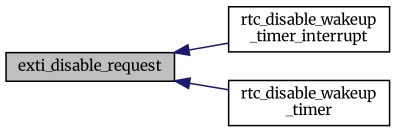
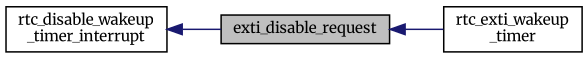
(209, 47) -> (202, 29)
(309, 103) -> (513, 29)
